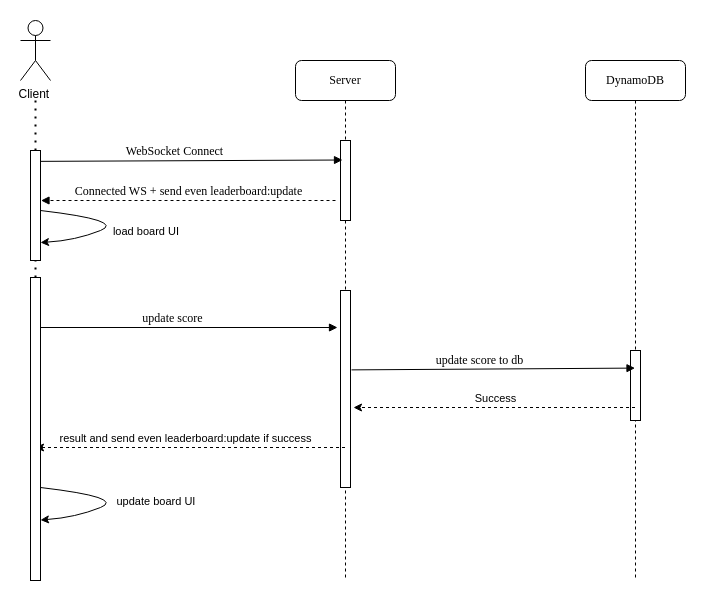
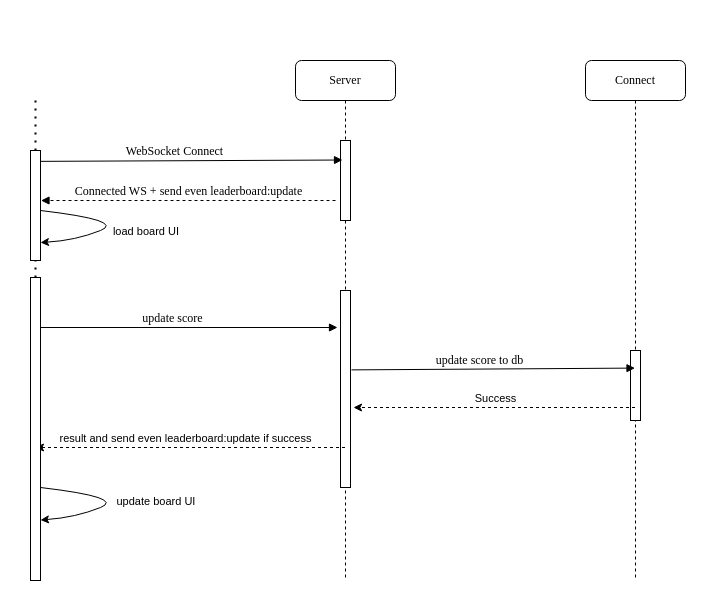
(36, 51) -> none
(636, 81) -> (636, 81)
